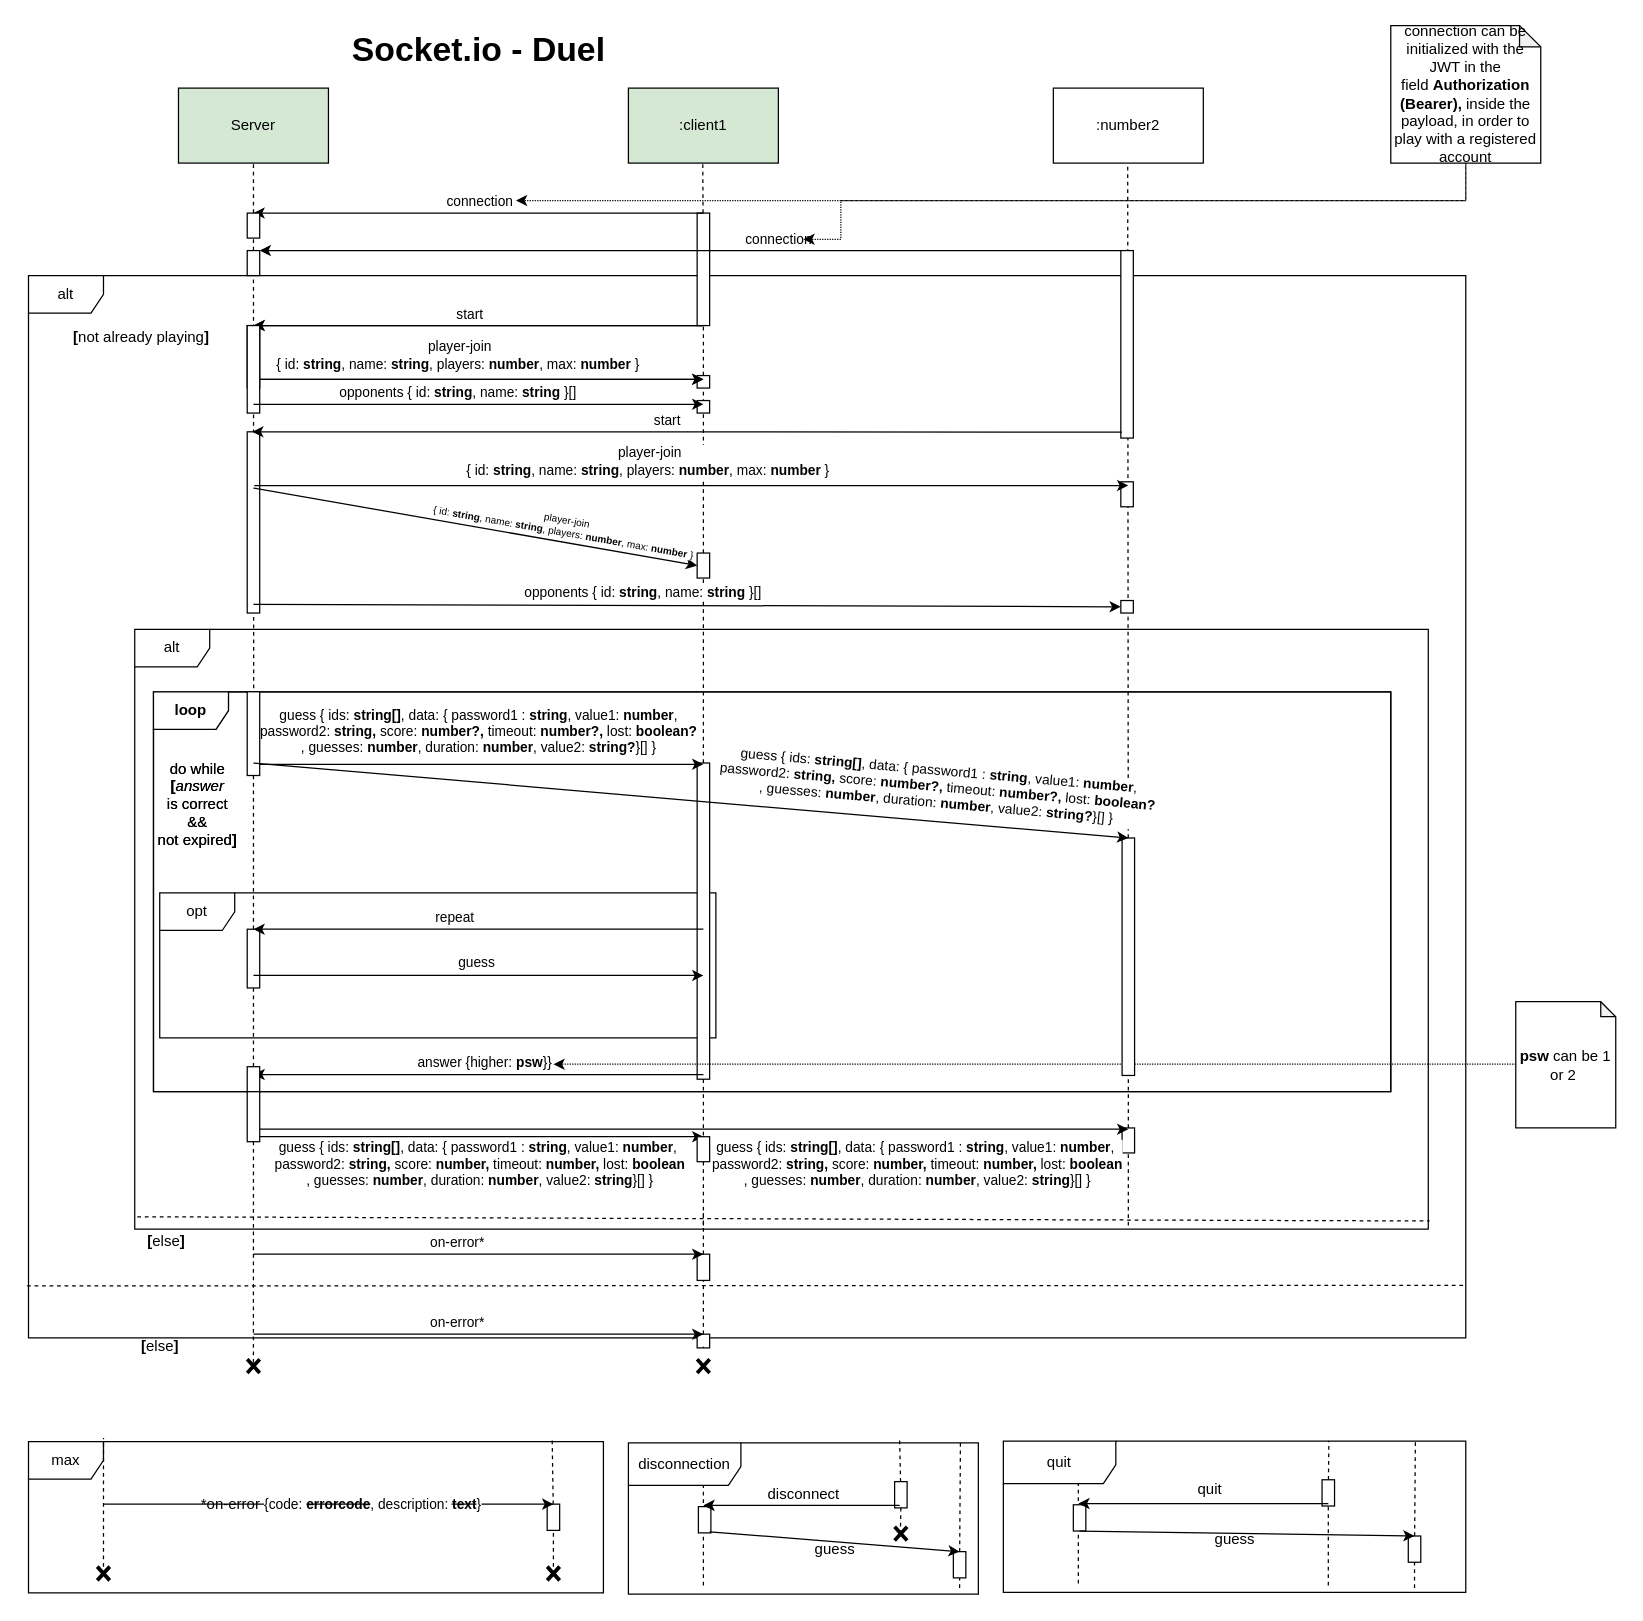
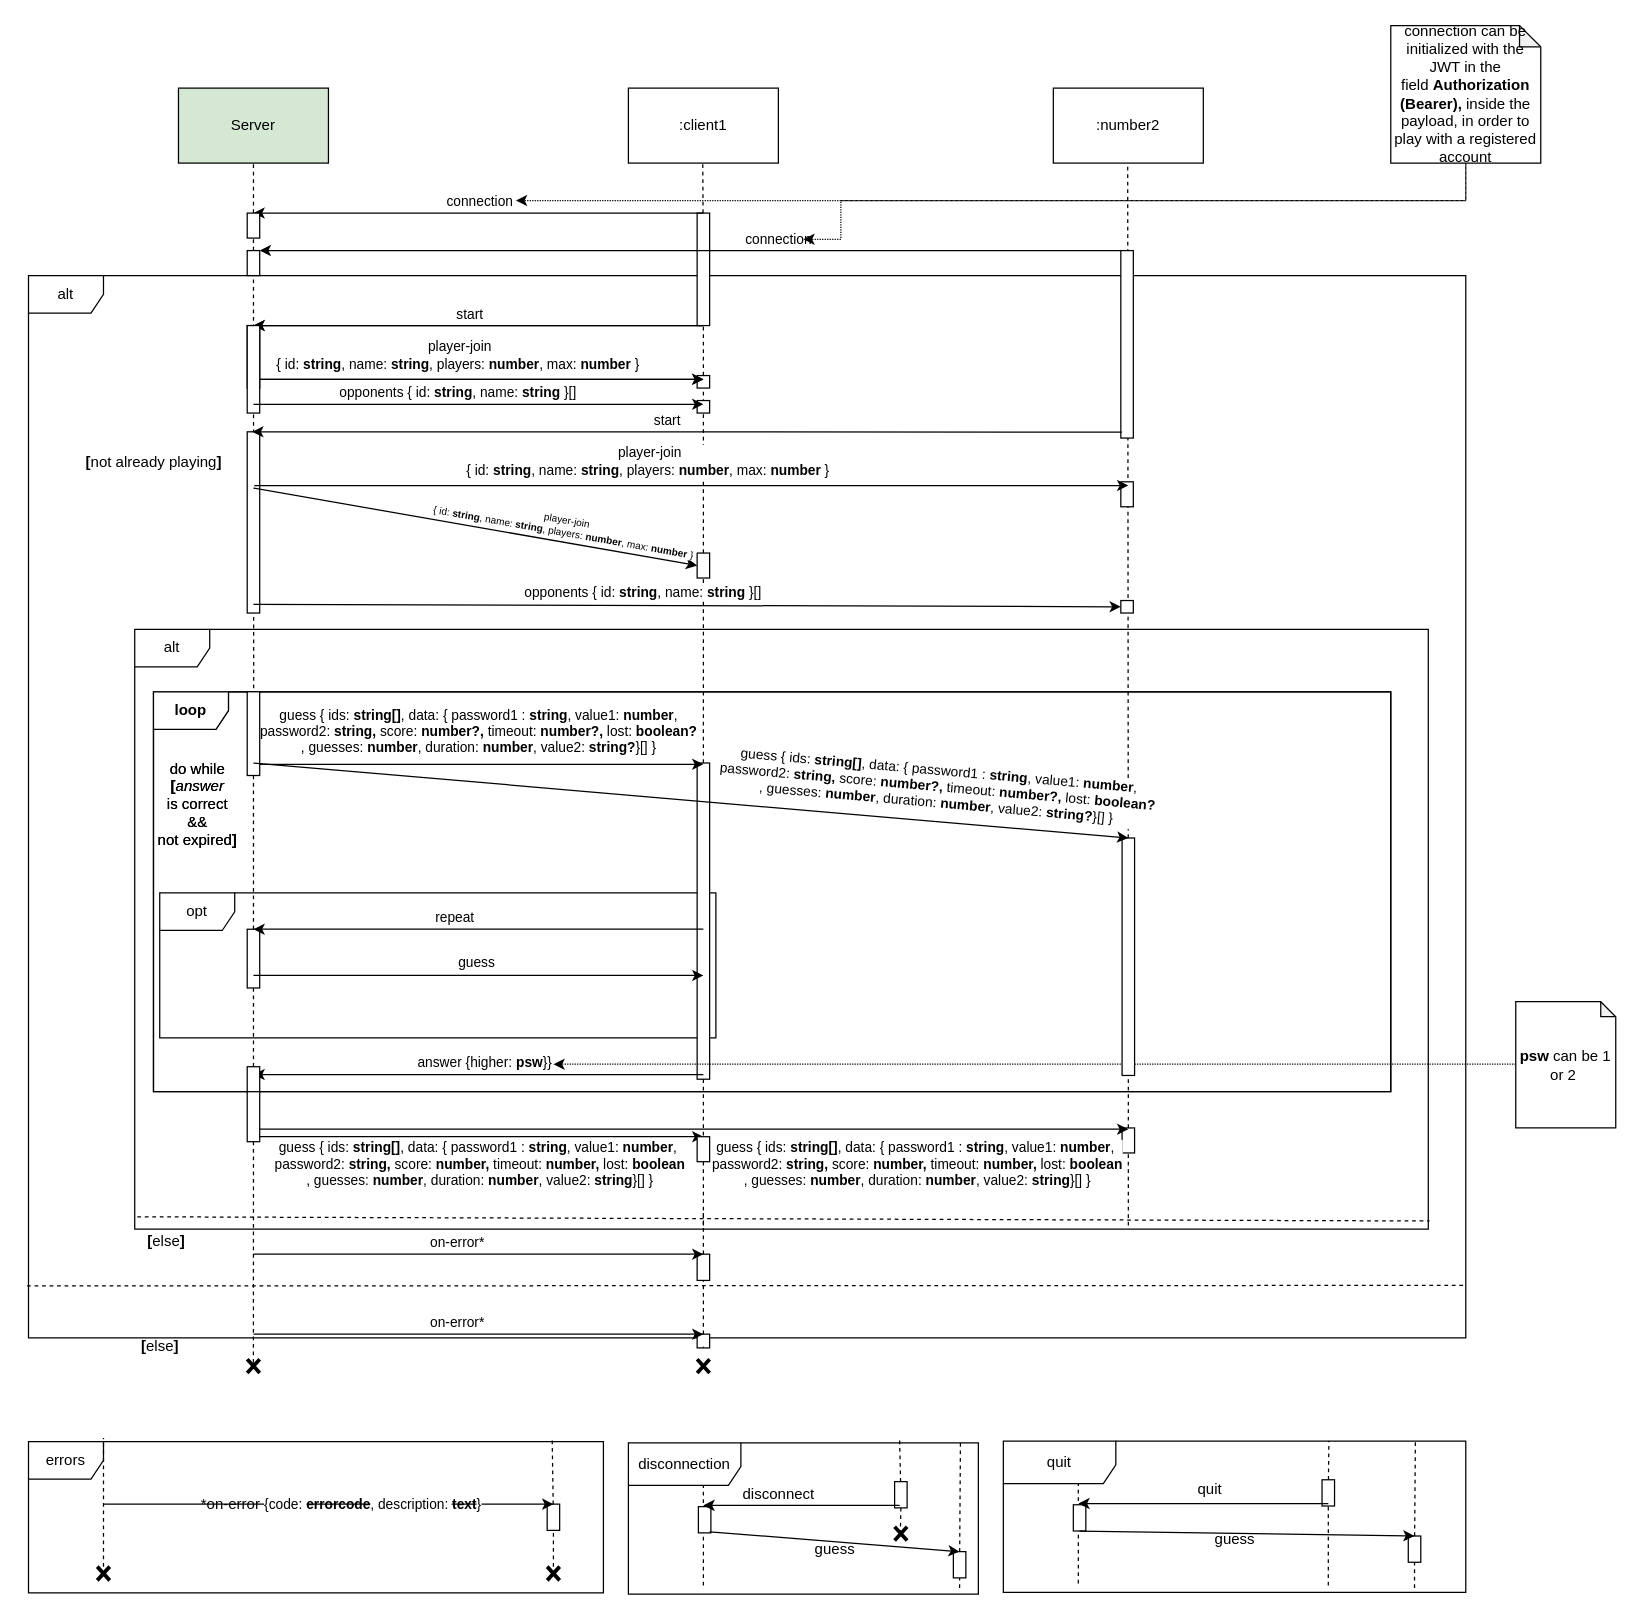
(478, 51) -> none
(703, 126) -> (703, 126)
(141, 338) -> (153, 463)
(66, 1461) -> (66, 1461)
(803, 1494) -> (778, 1494)
